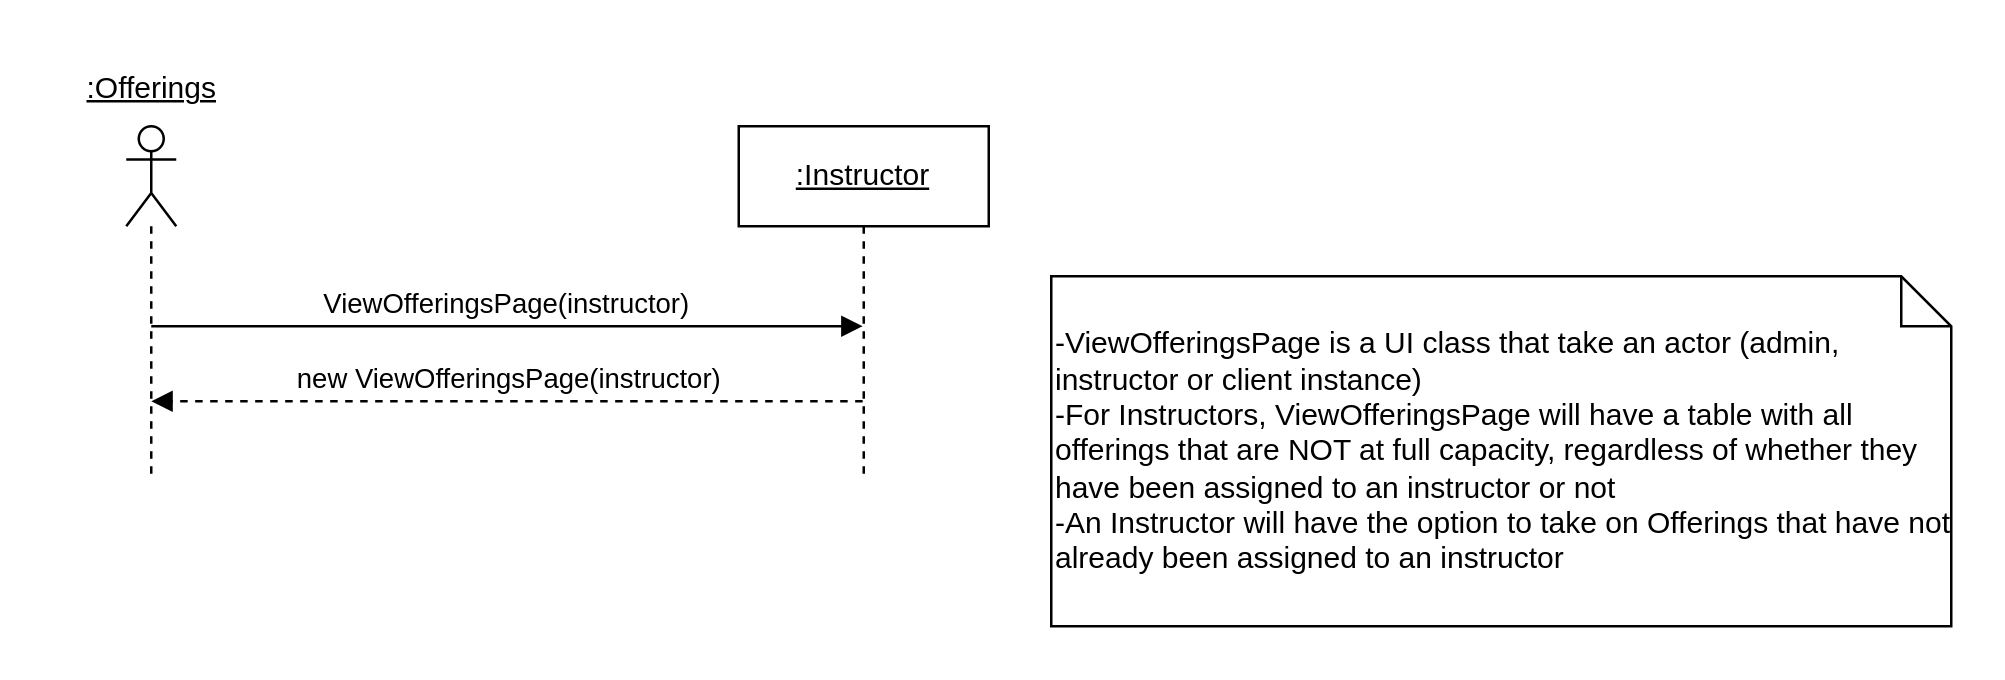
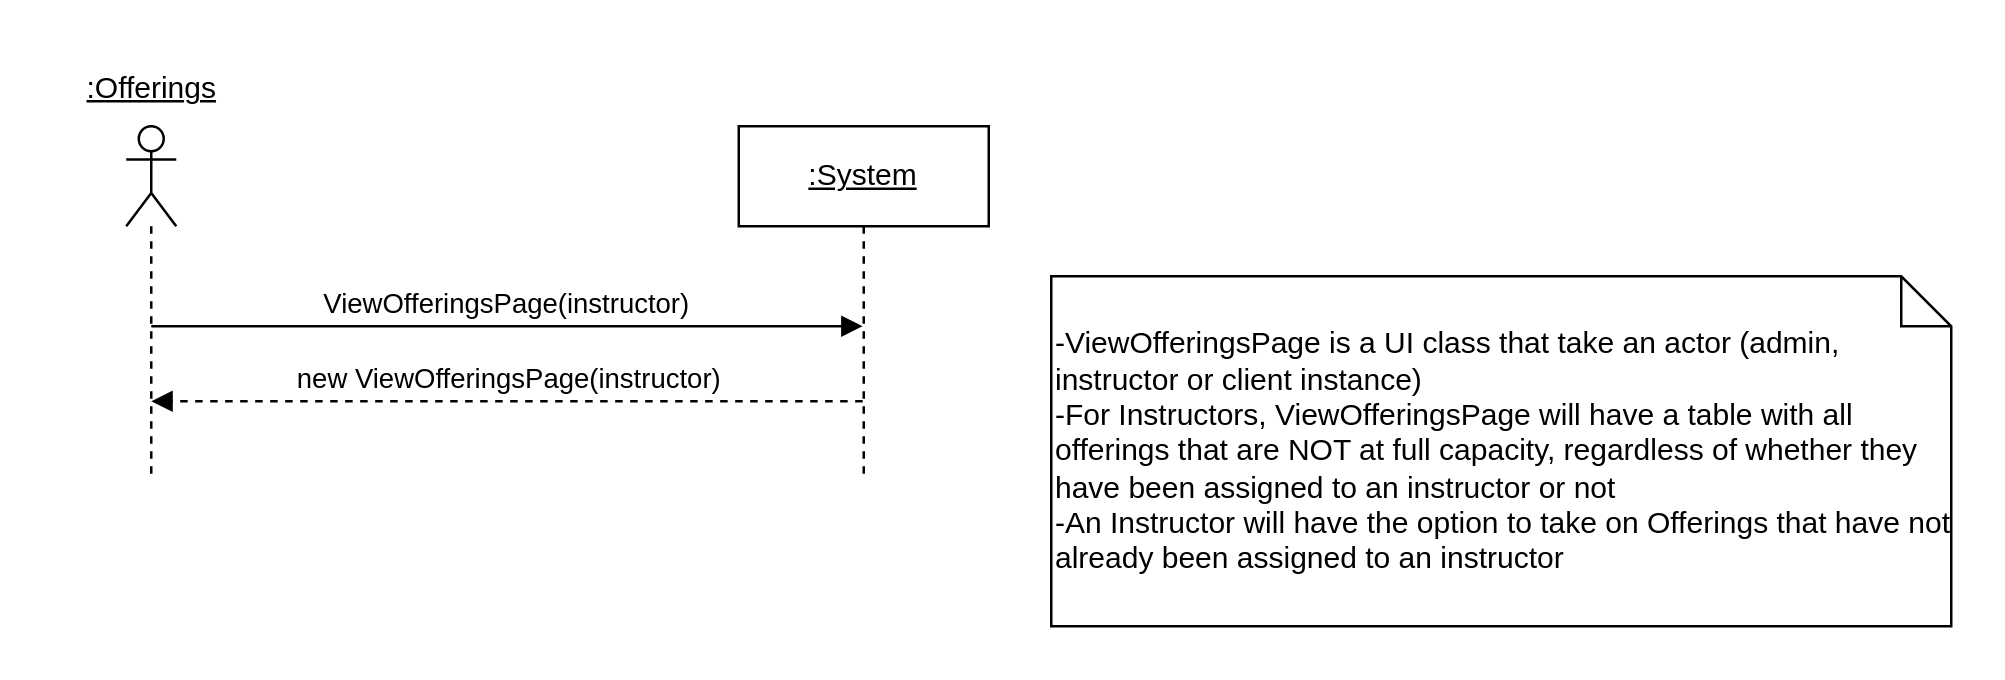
(864, 176) -> (864, 176)
